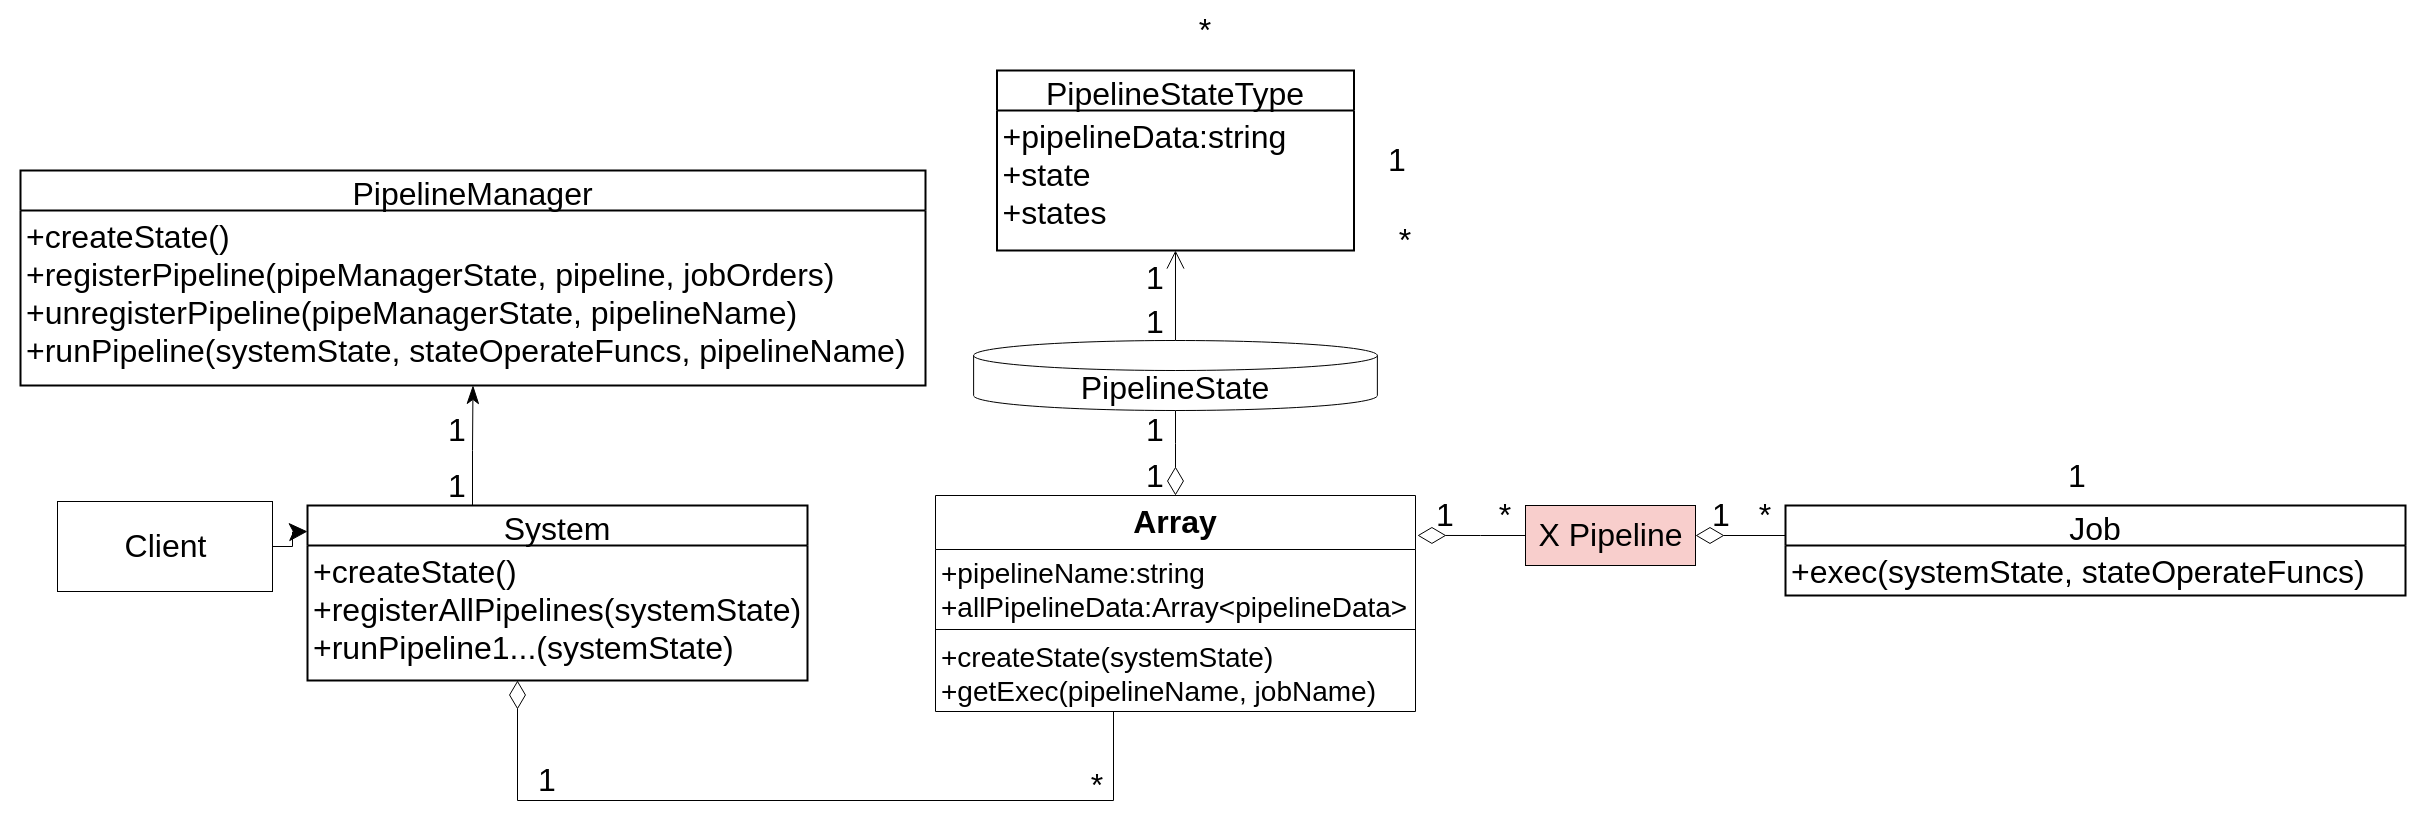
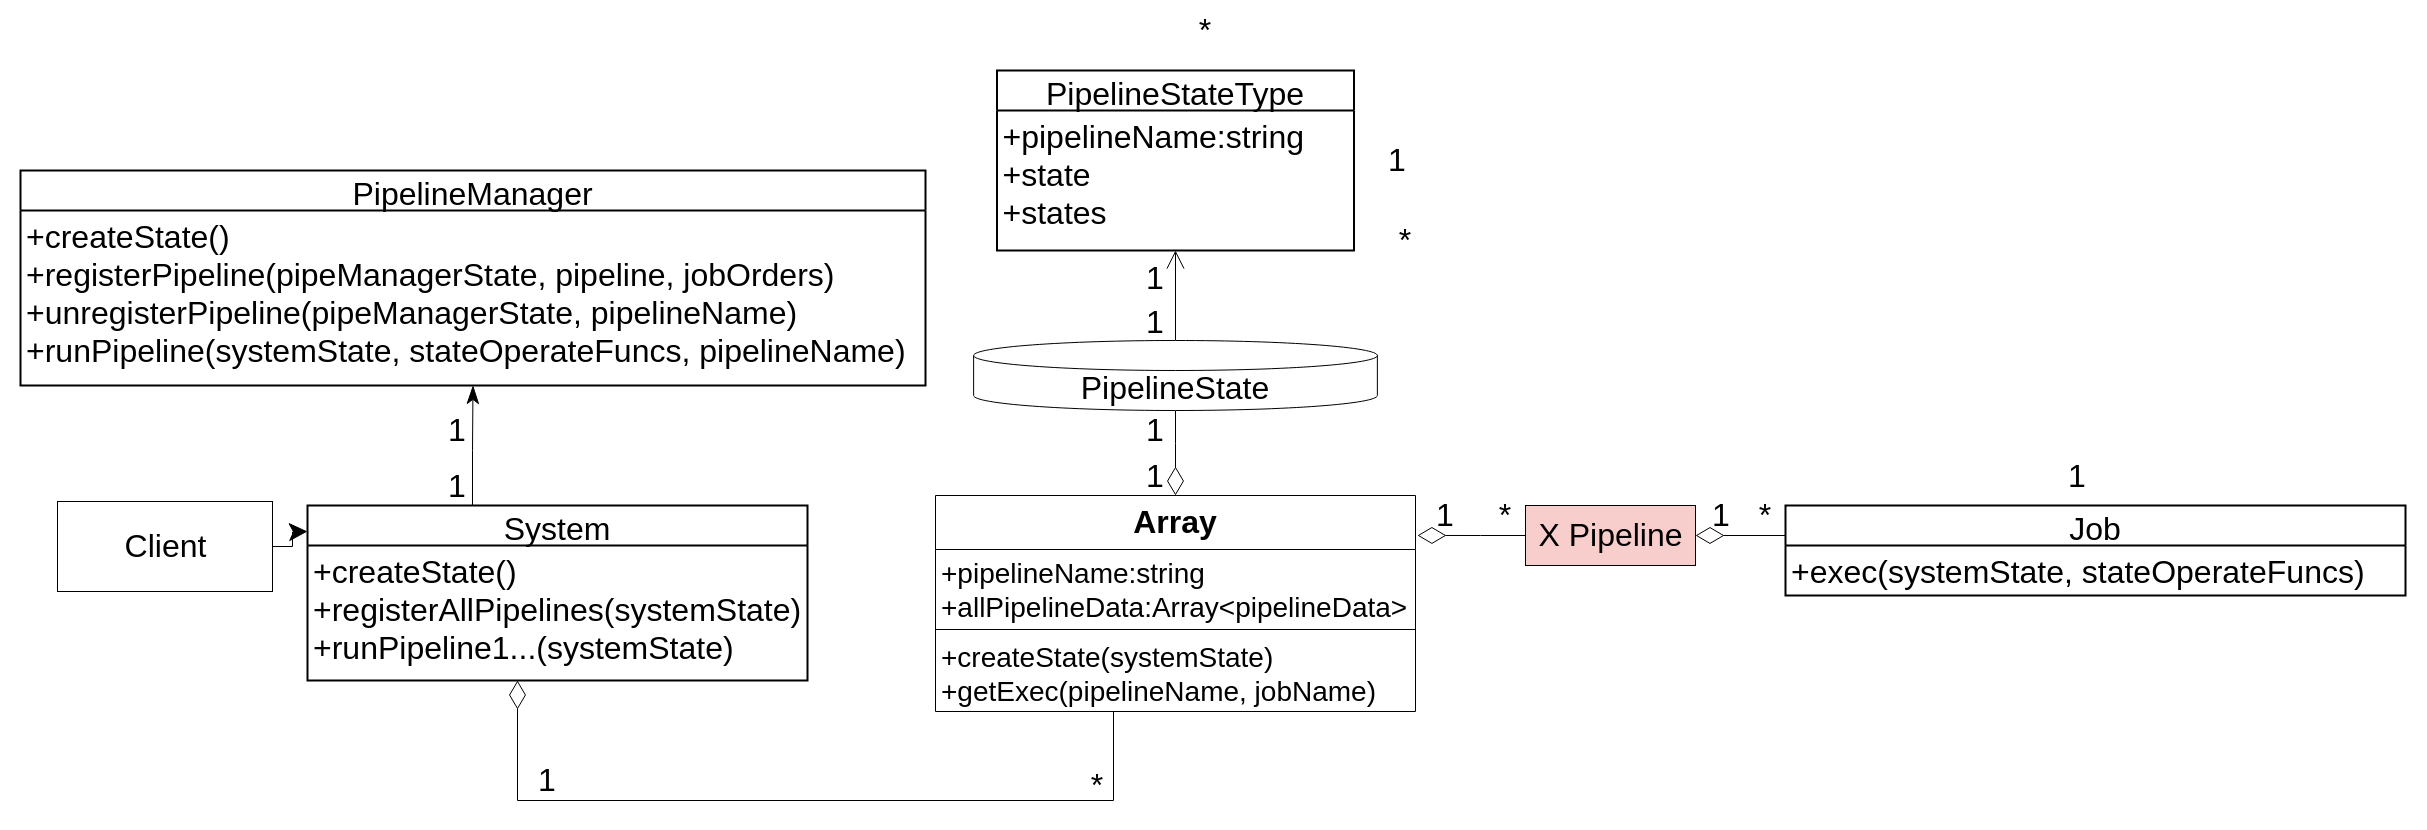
(1161, 137) -> (1161, 137)
